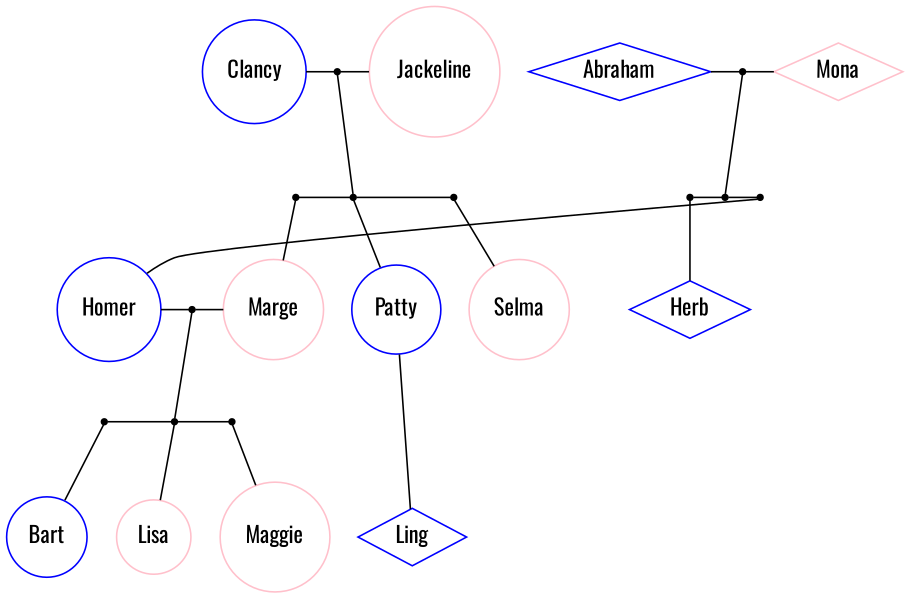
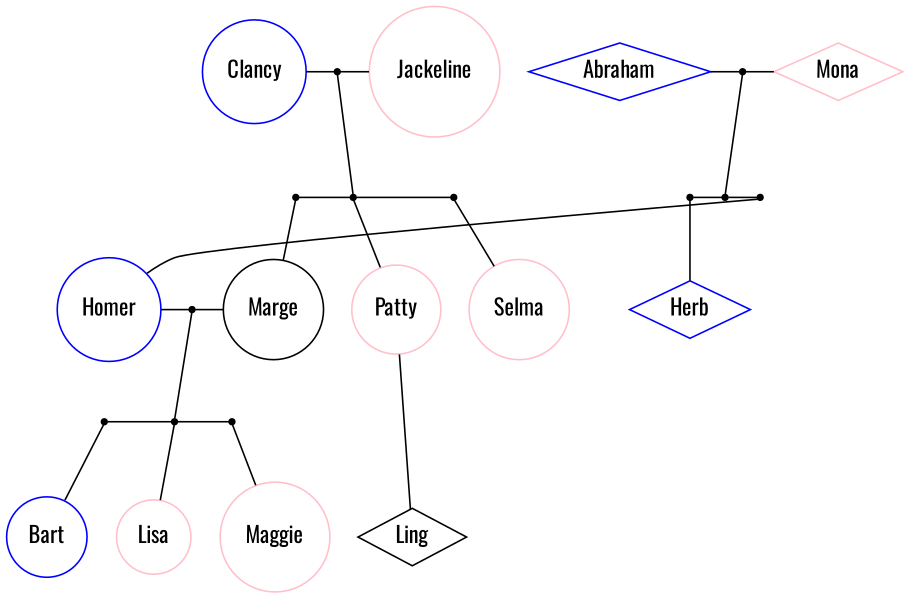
(273, 310) -> (273, 310)
(396, 310) -> (396, 310)
(412, 537) -> (412, 537)
